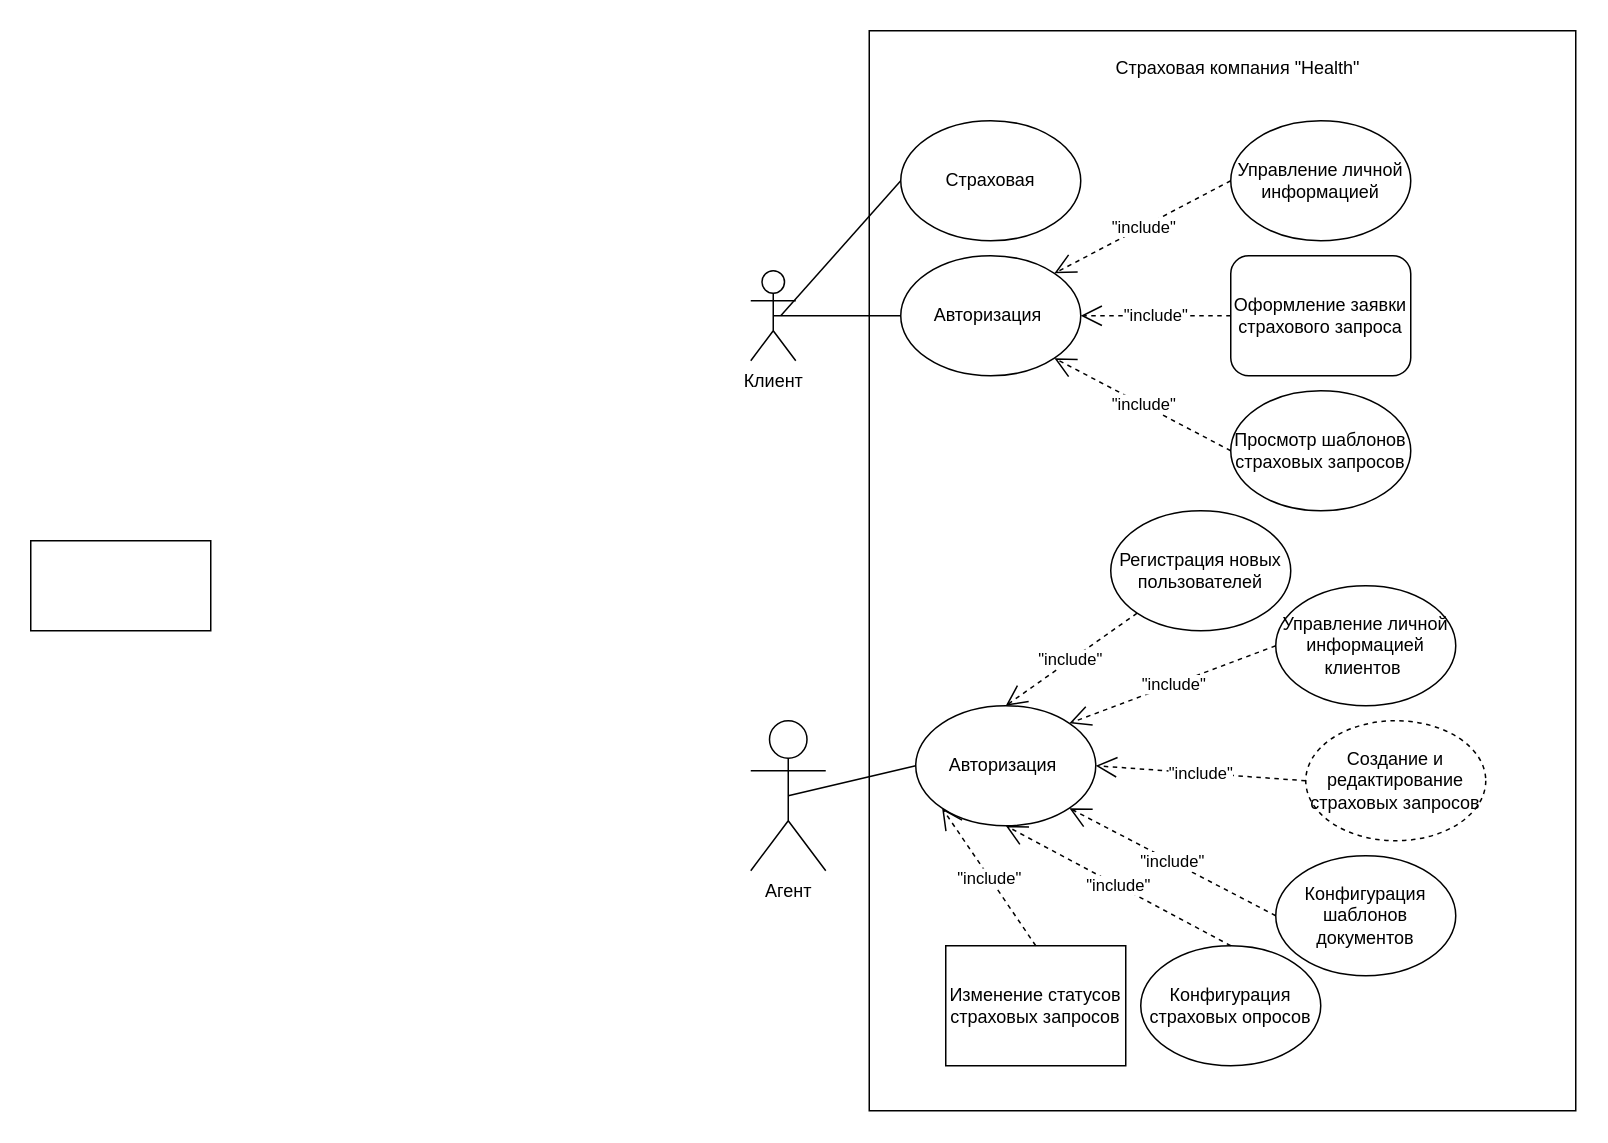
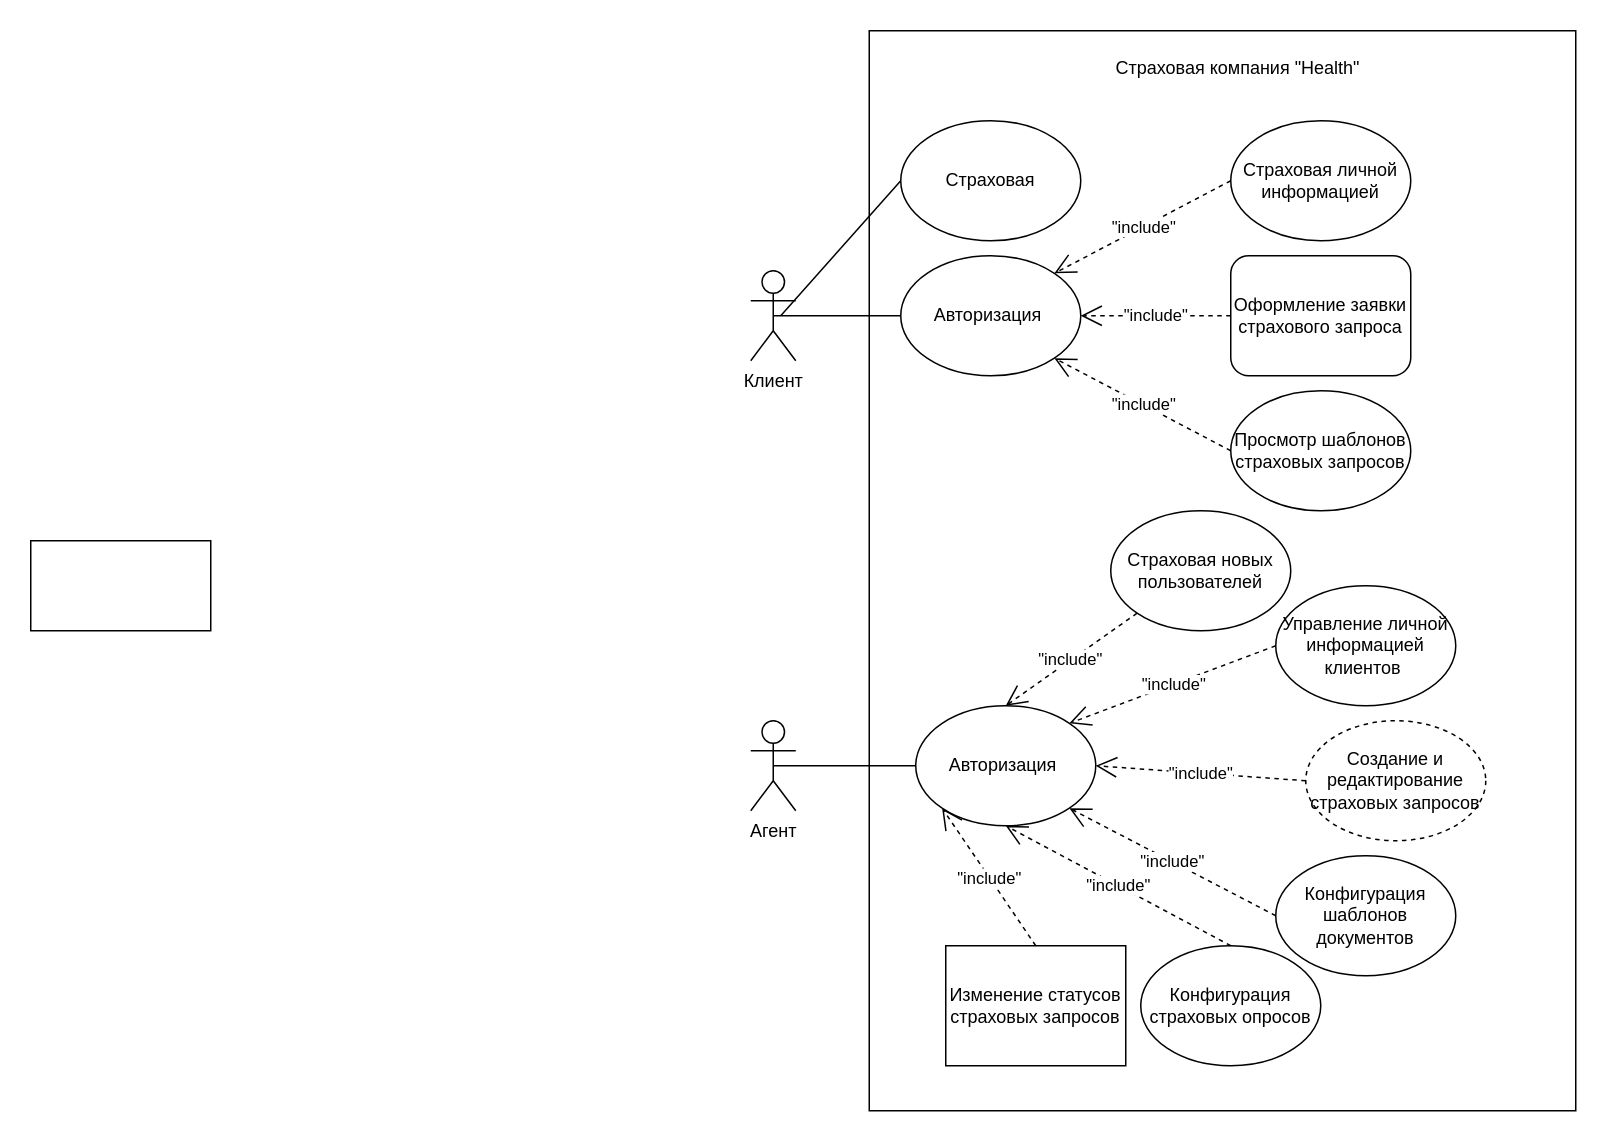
(1321, 181) -> (1321, 181)
(1201, 571) -> (1201, 571)
(788, 796) -> (773, 766)
